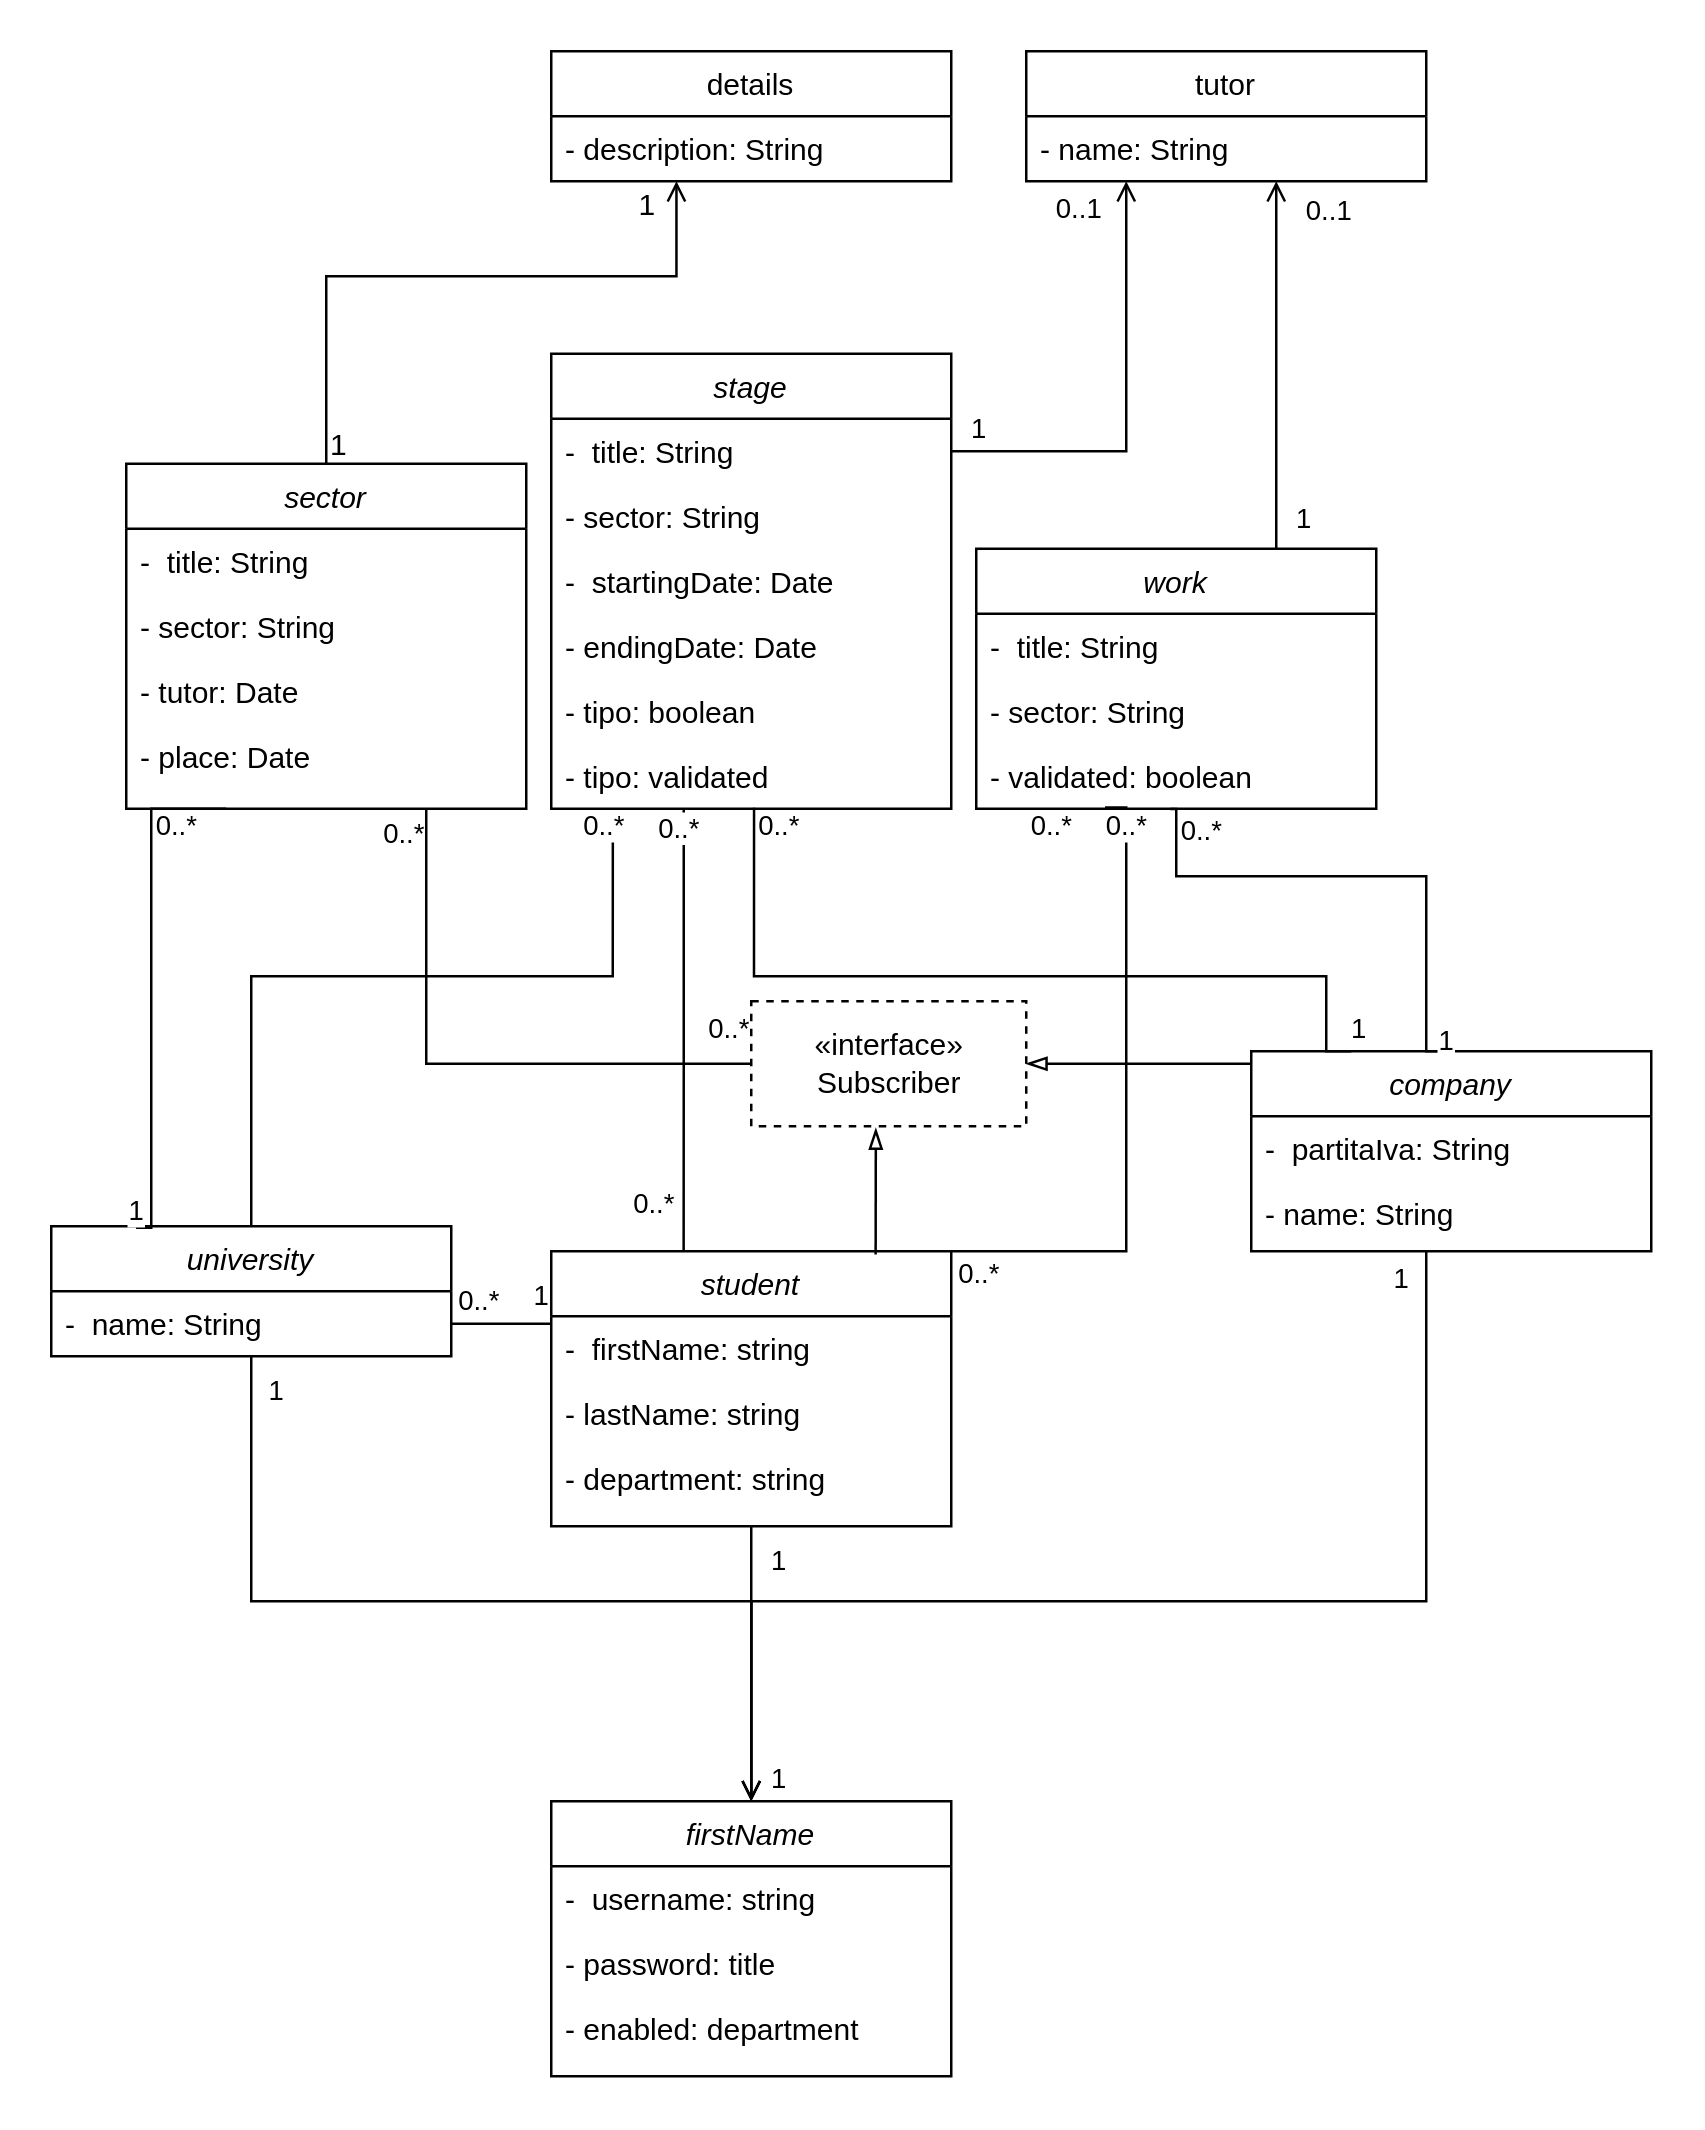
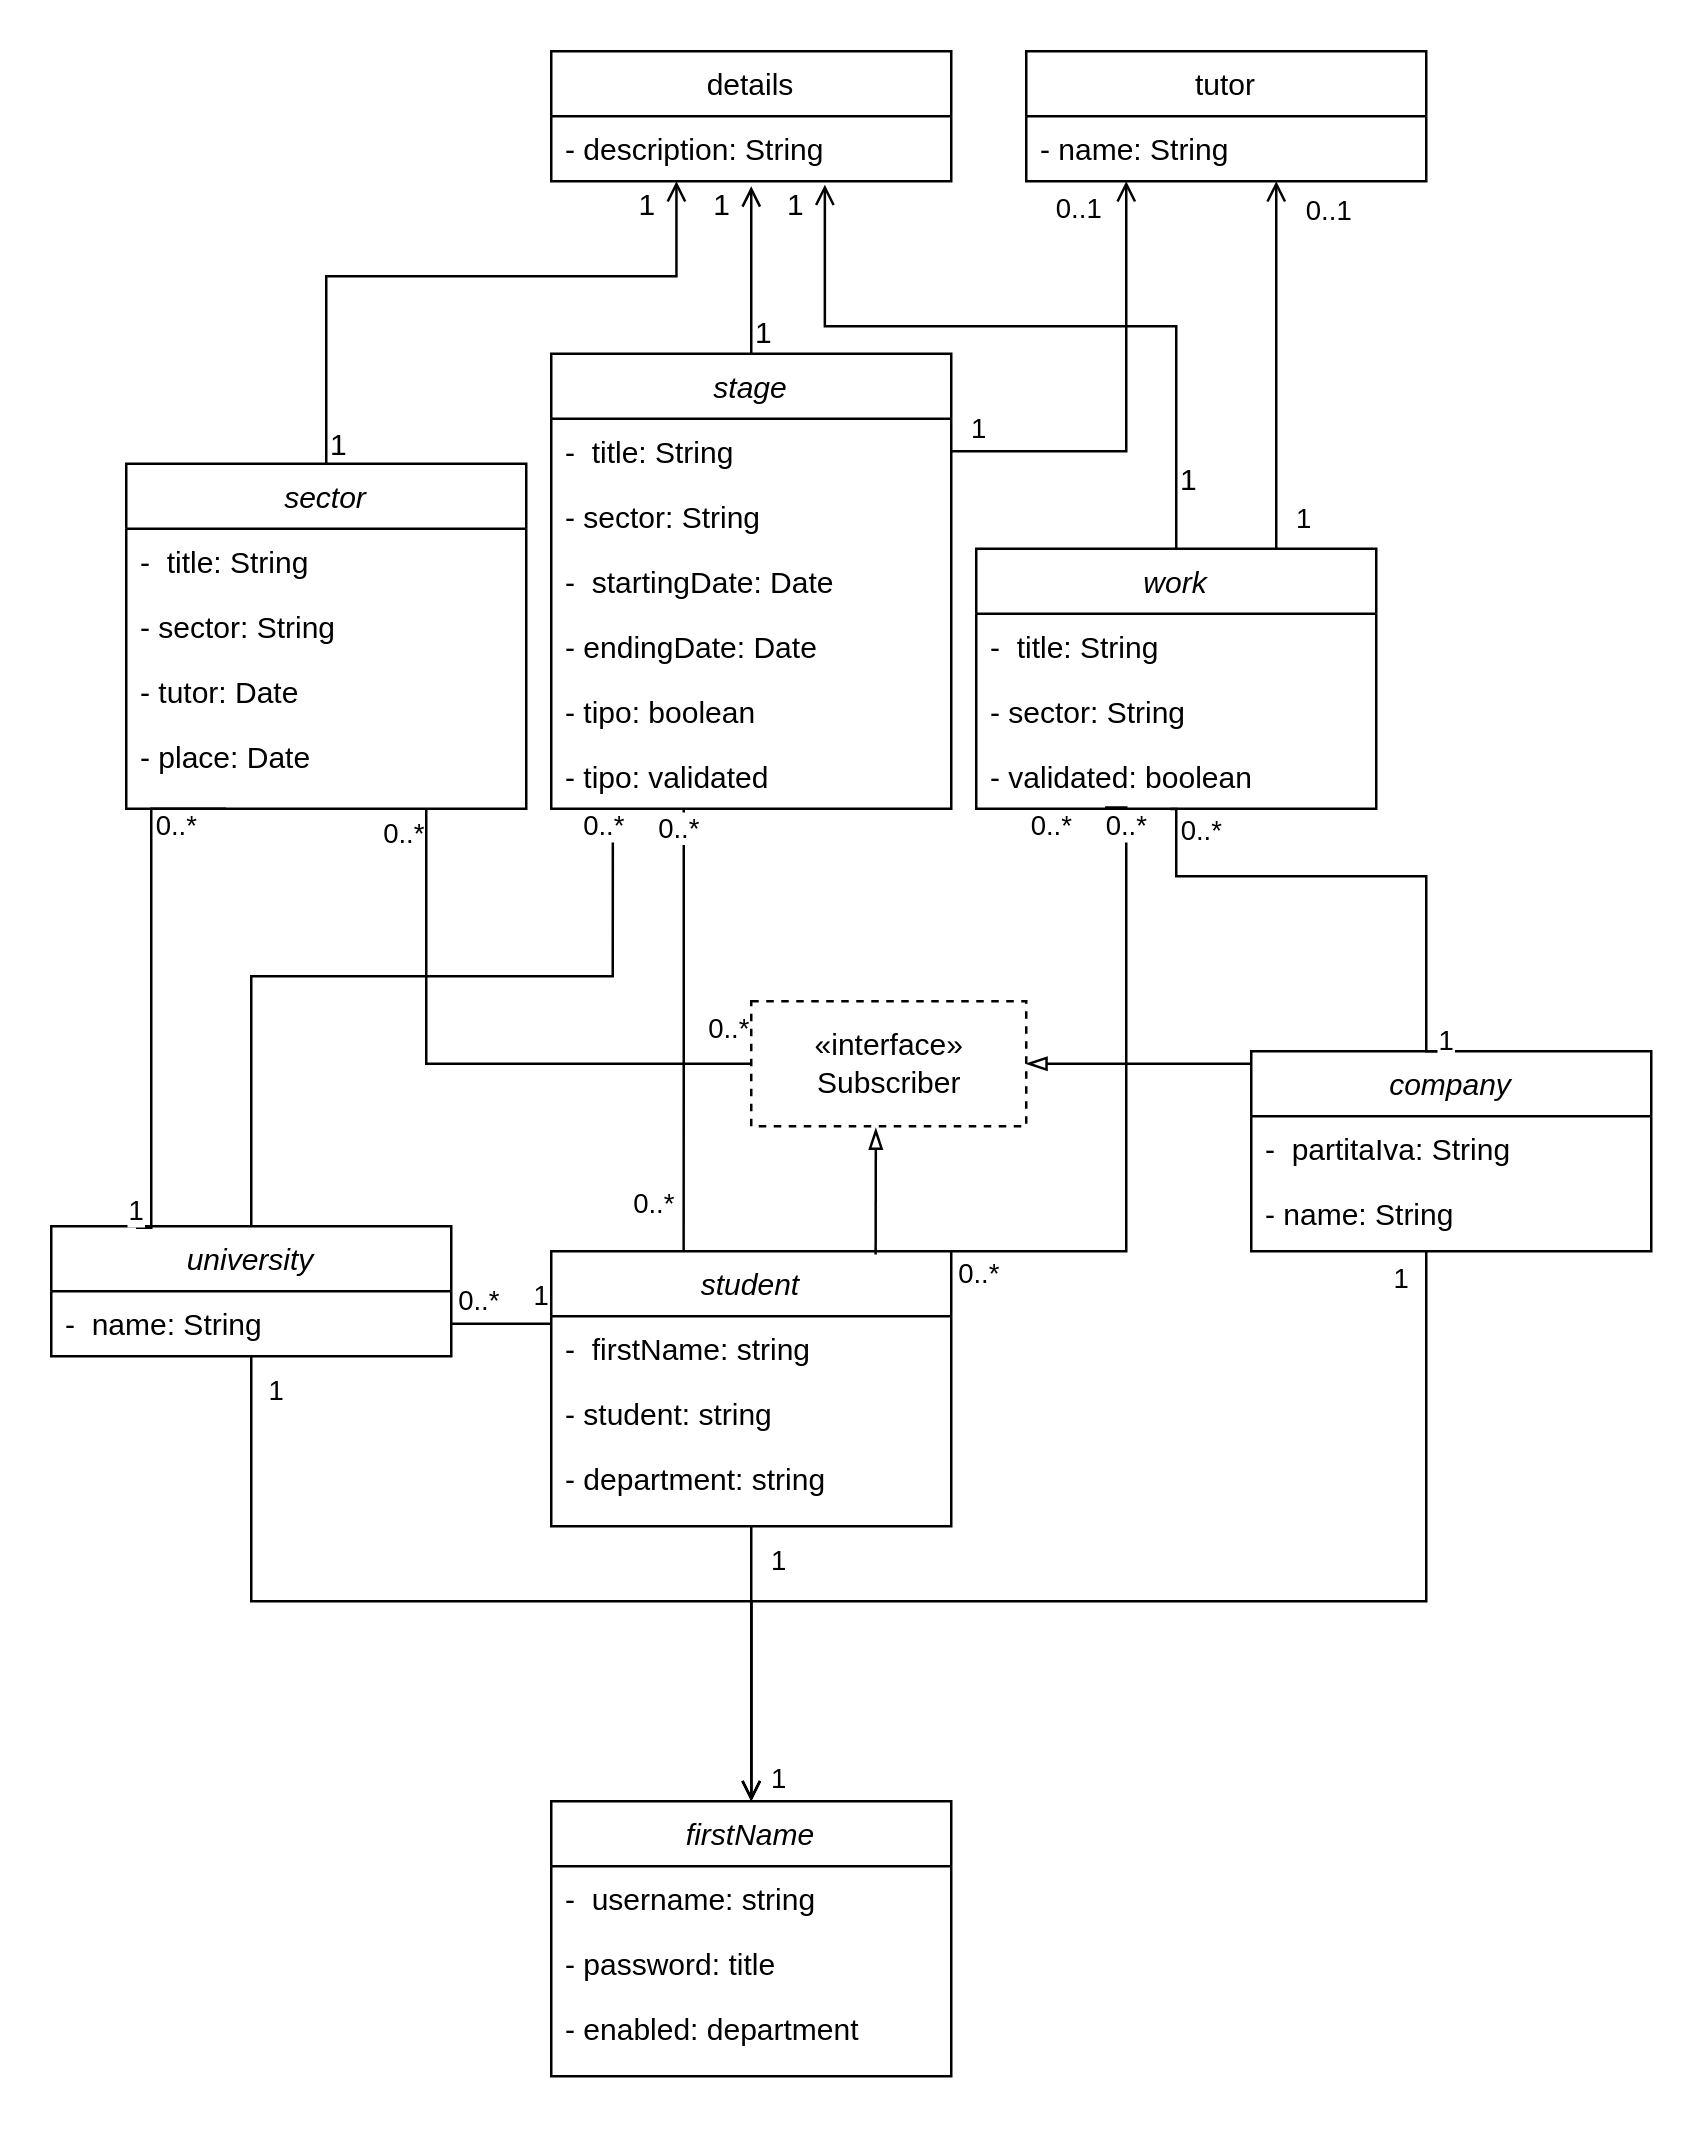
none -> (751, 270)
none -> (906, 326)
(853, 976) -> none
(697, 1415) -> (692, 1415)
